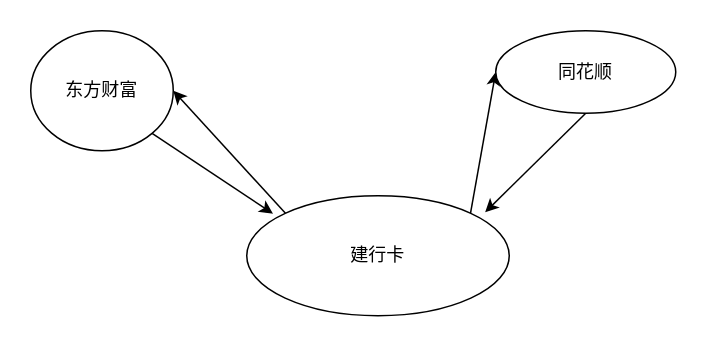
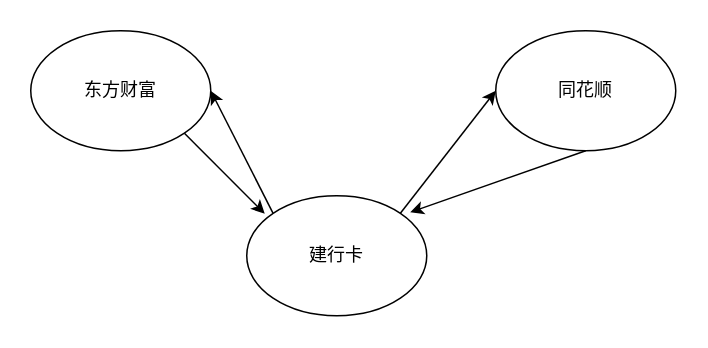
(586, 72) -> (586, 91)
(102, 91) -> (121, 91)
(378, 256) -> (337, 256)
